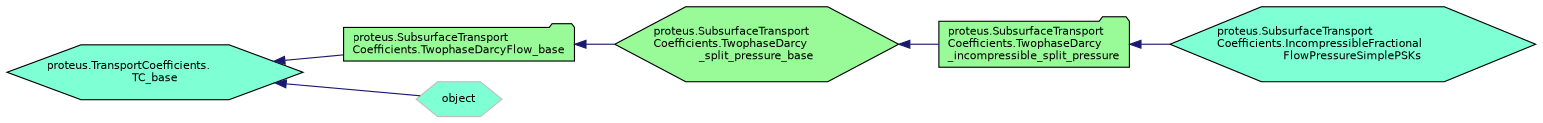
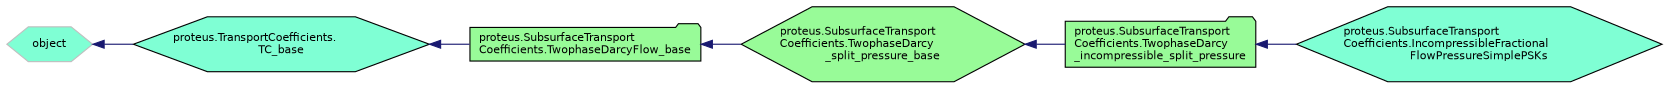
(353, 90) -> (119, 44)
